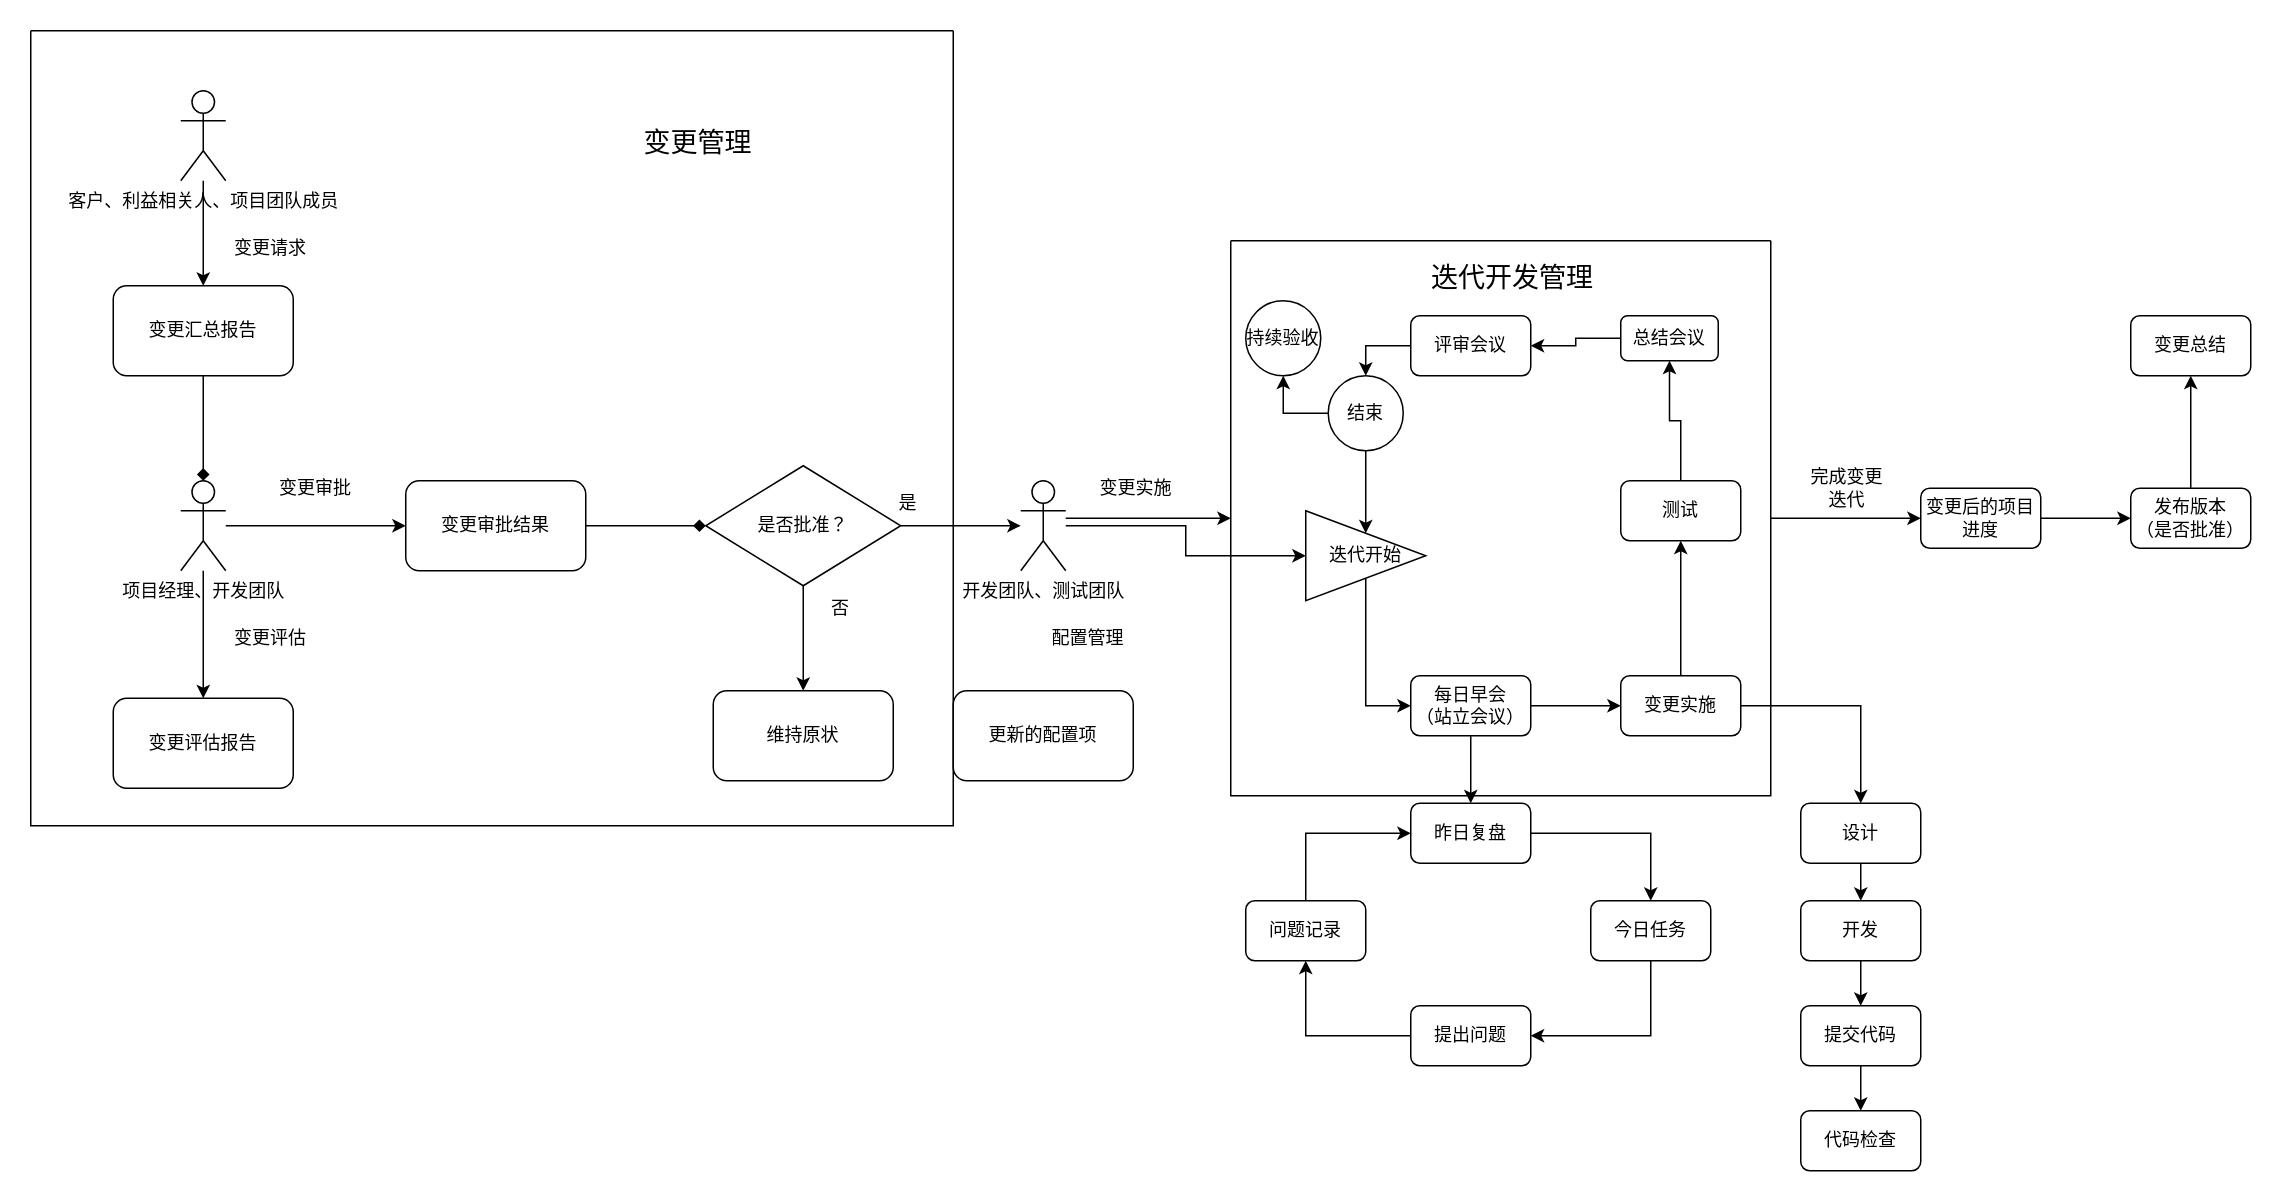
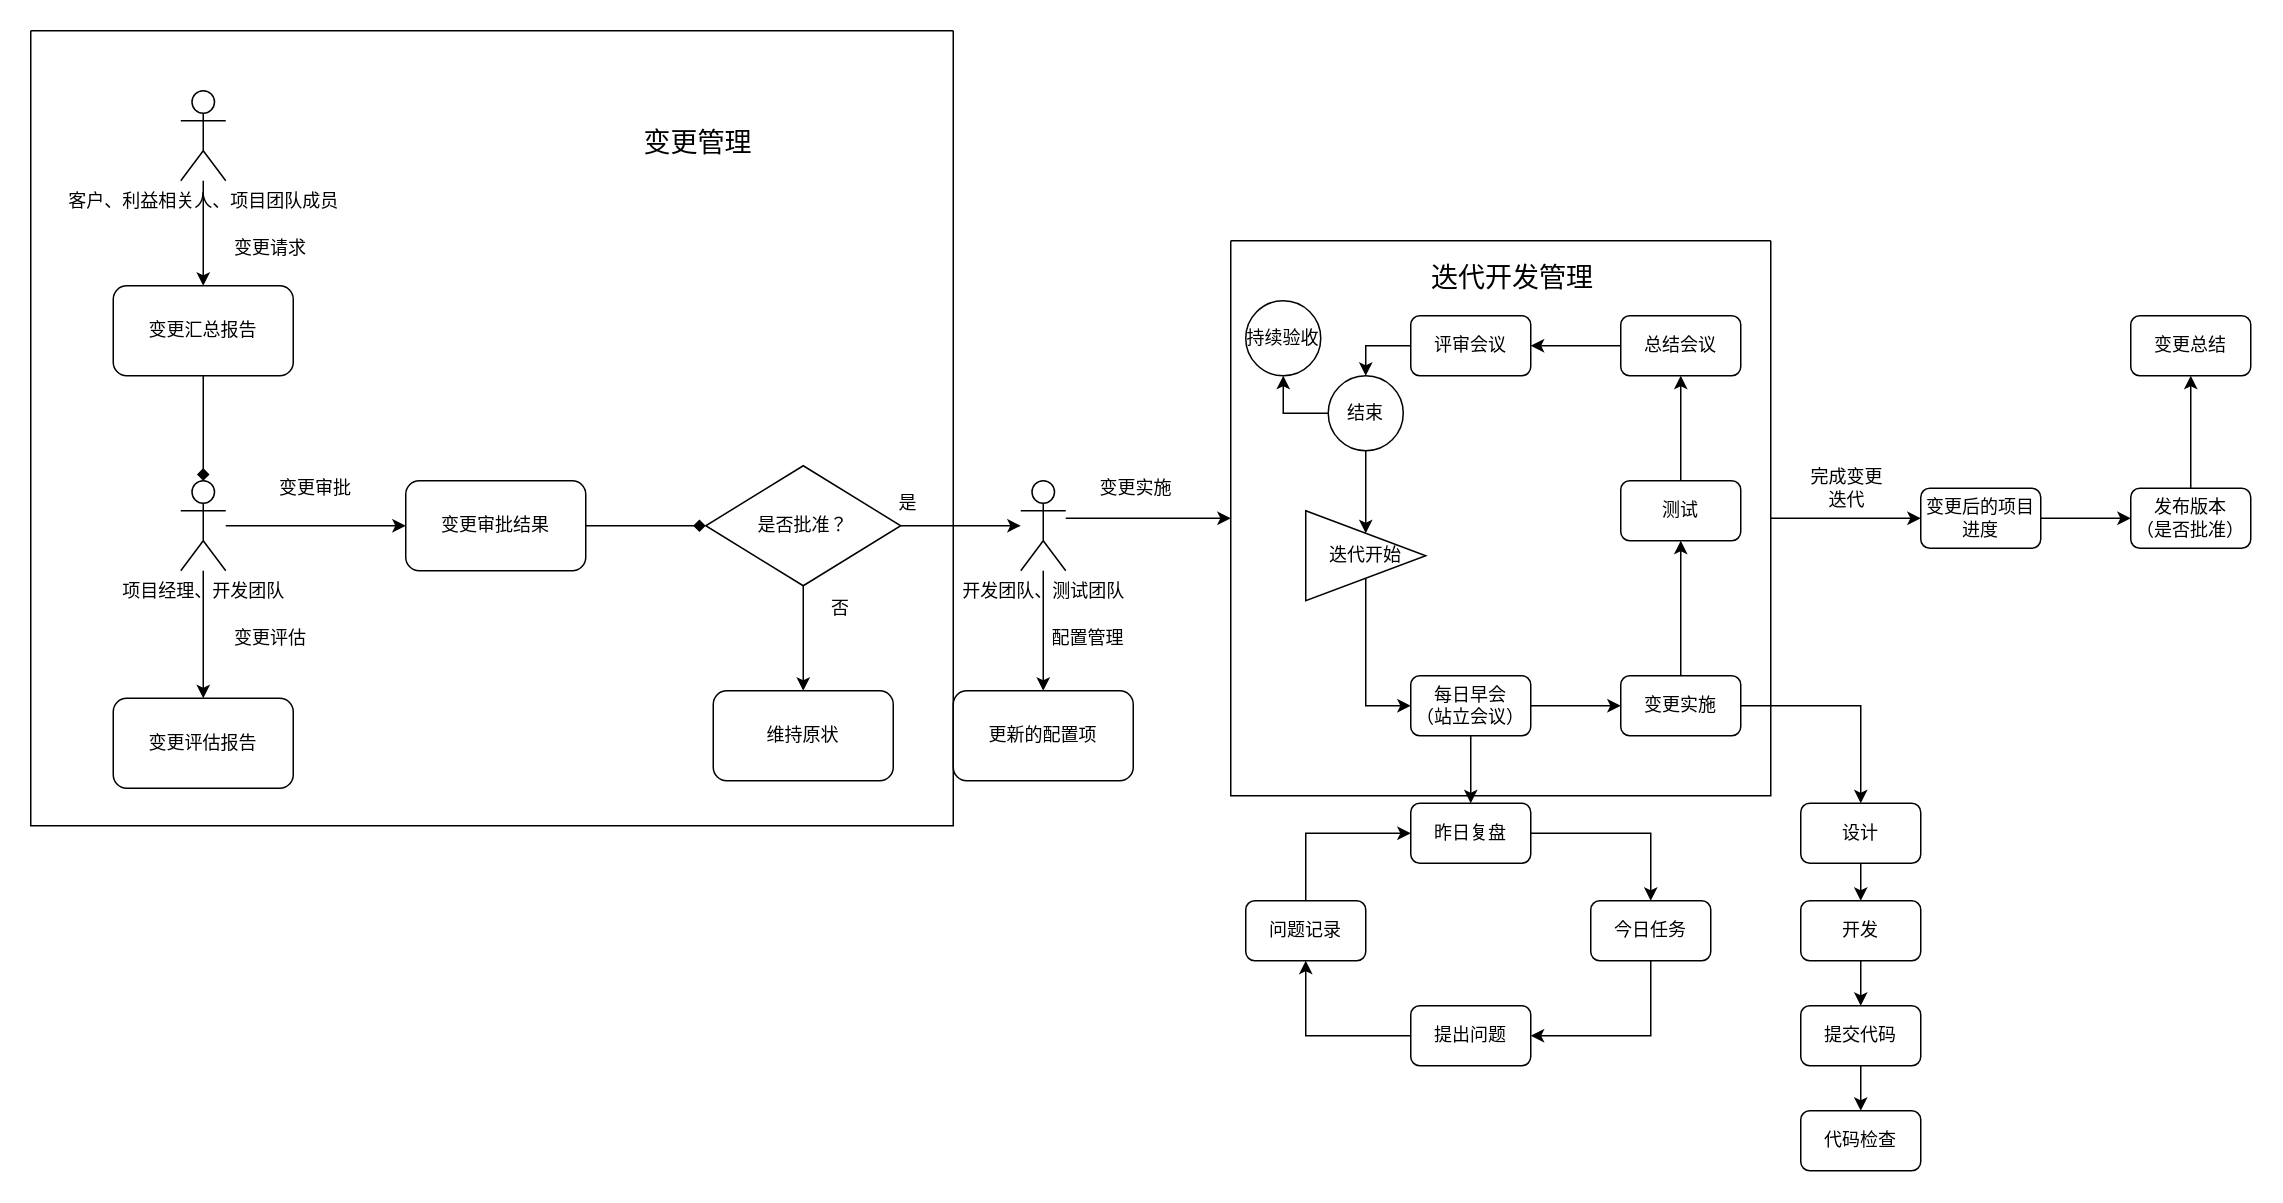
(1670, 338) -> (1681, 346)
(1186, 536) -> (1043, 626)
